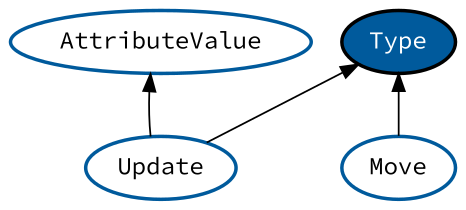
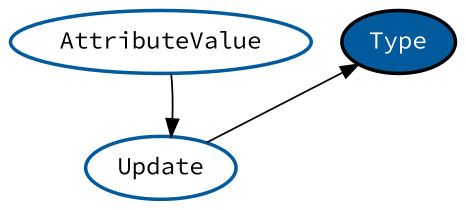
(149, 114) -> (173, 96)
(399, 168) -> none
